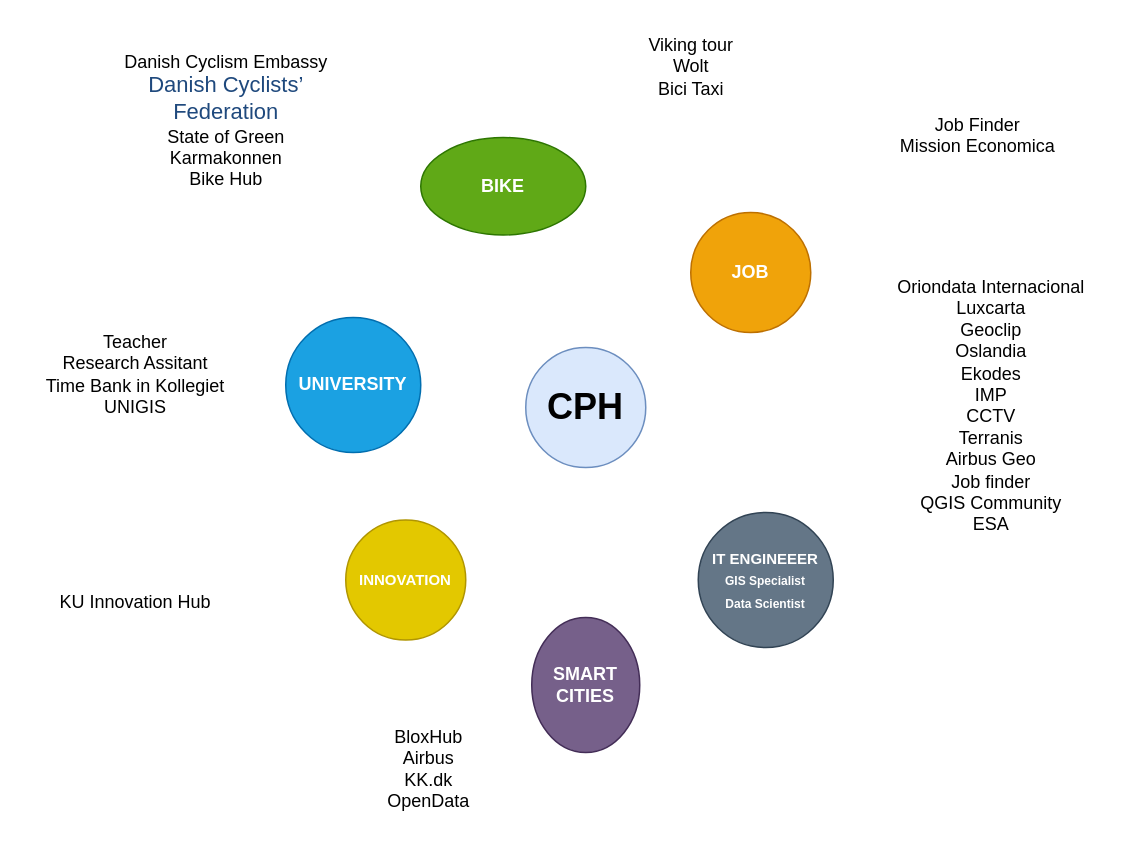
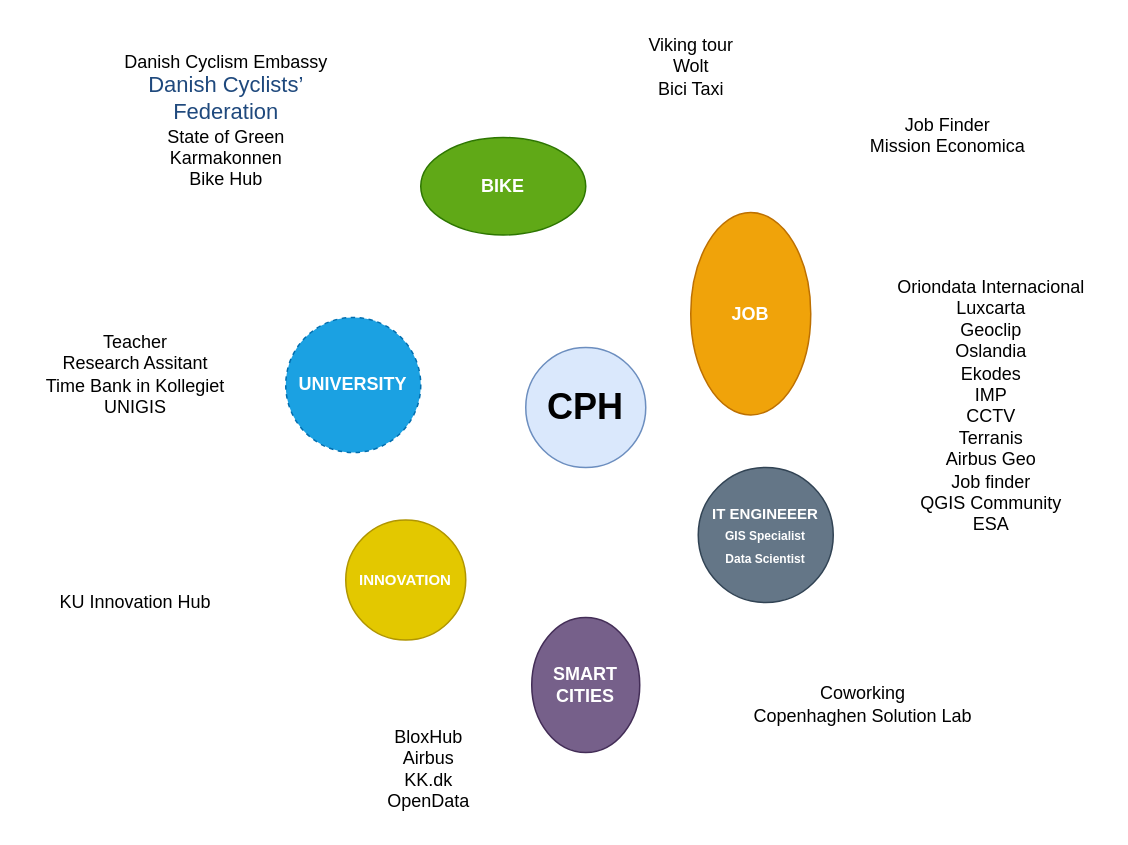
(977, 133) -> (947, 133)
(751, 272) -> (751, 314)
(353, 385) -> (353, 385)
(766, 580) -> (766, 535)
none -> (863, 704)
